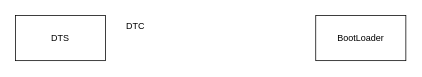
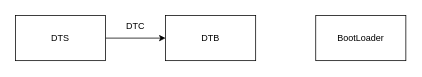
none -> (159, 38)
none -> (210, 38)
